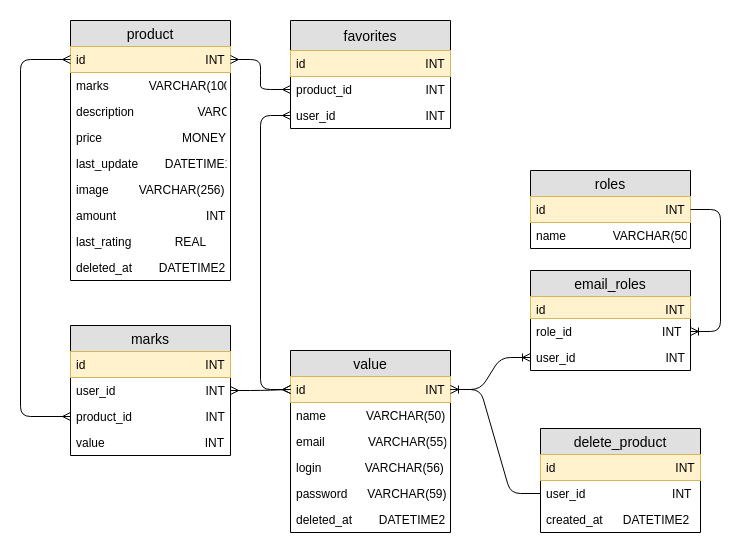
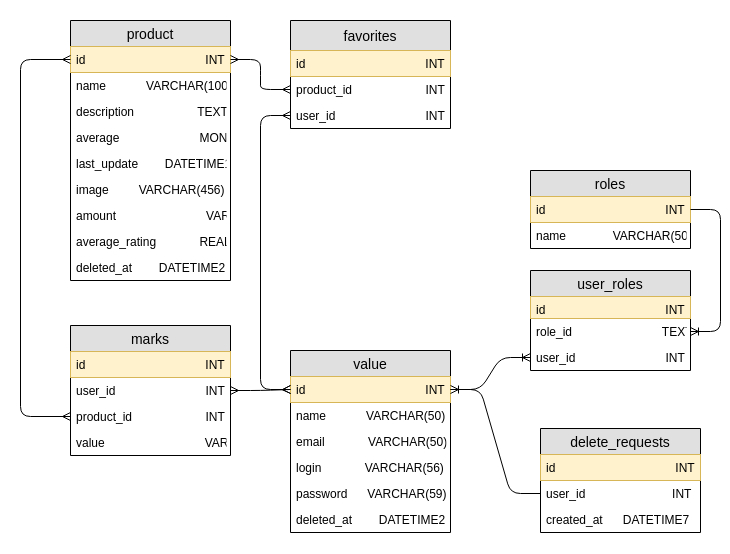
(164, 86) -> (161, 86)
(196, 112) -> (186, 112)
(170, 138) -> (178, 138)
(154, 190) -> (154, 190)
(195, 216) -> (209, 216)
(165, 242) -> (177, 242)
(610, 284) -> (610, 284)
(653, 332) -> (656, 332)
(389, 442) -> (389, 442)
(620, 442) -> (620, 442)
(193, 443) -> (206, 443)
(627, 520) -> (627, 520)
